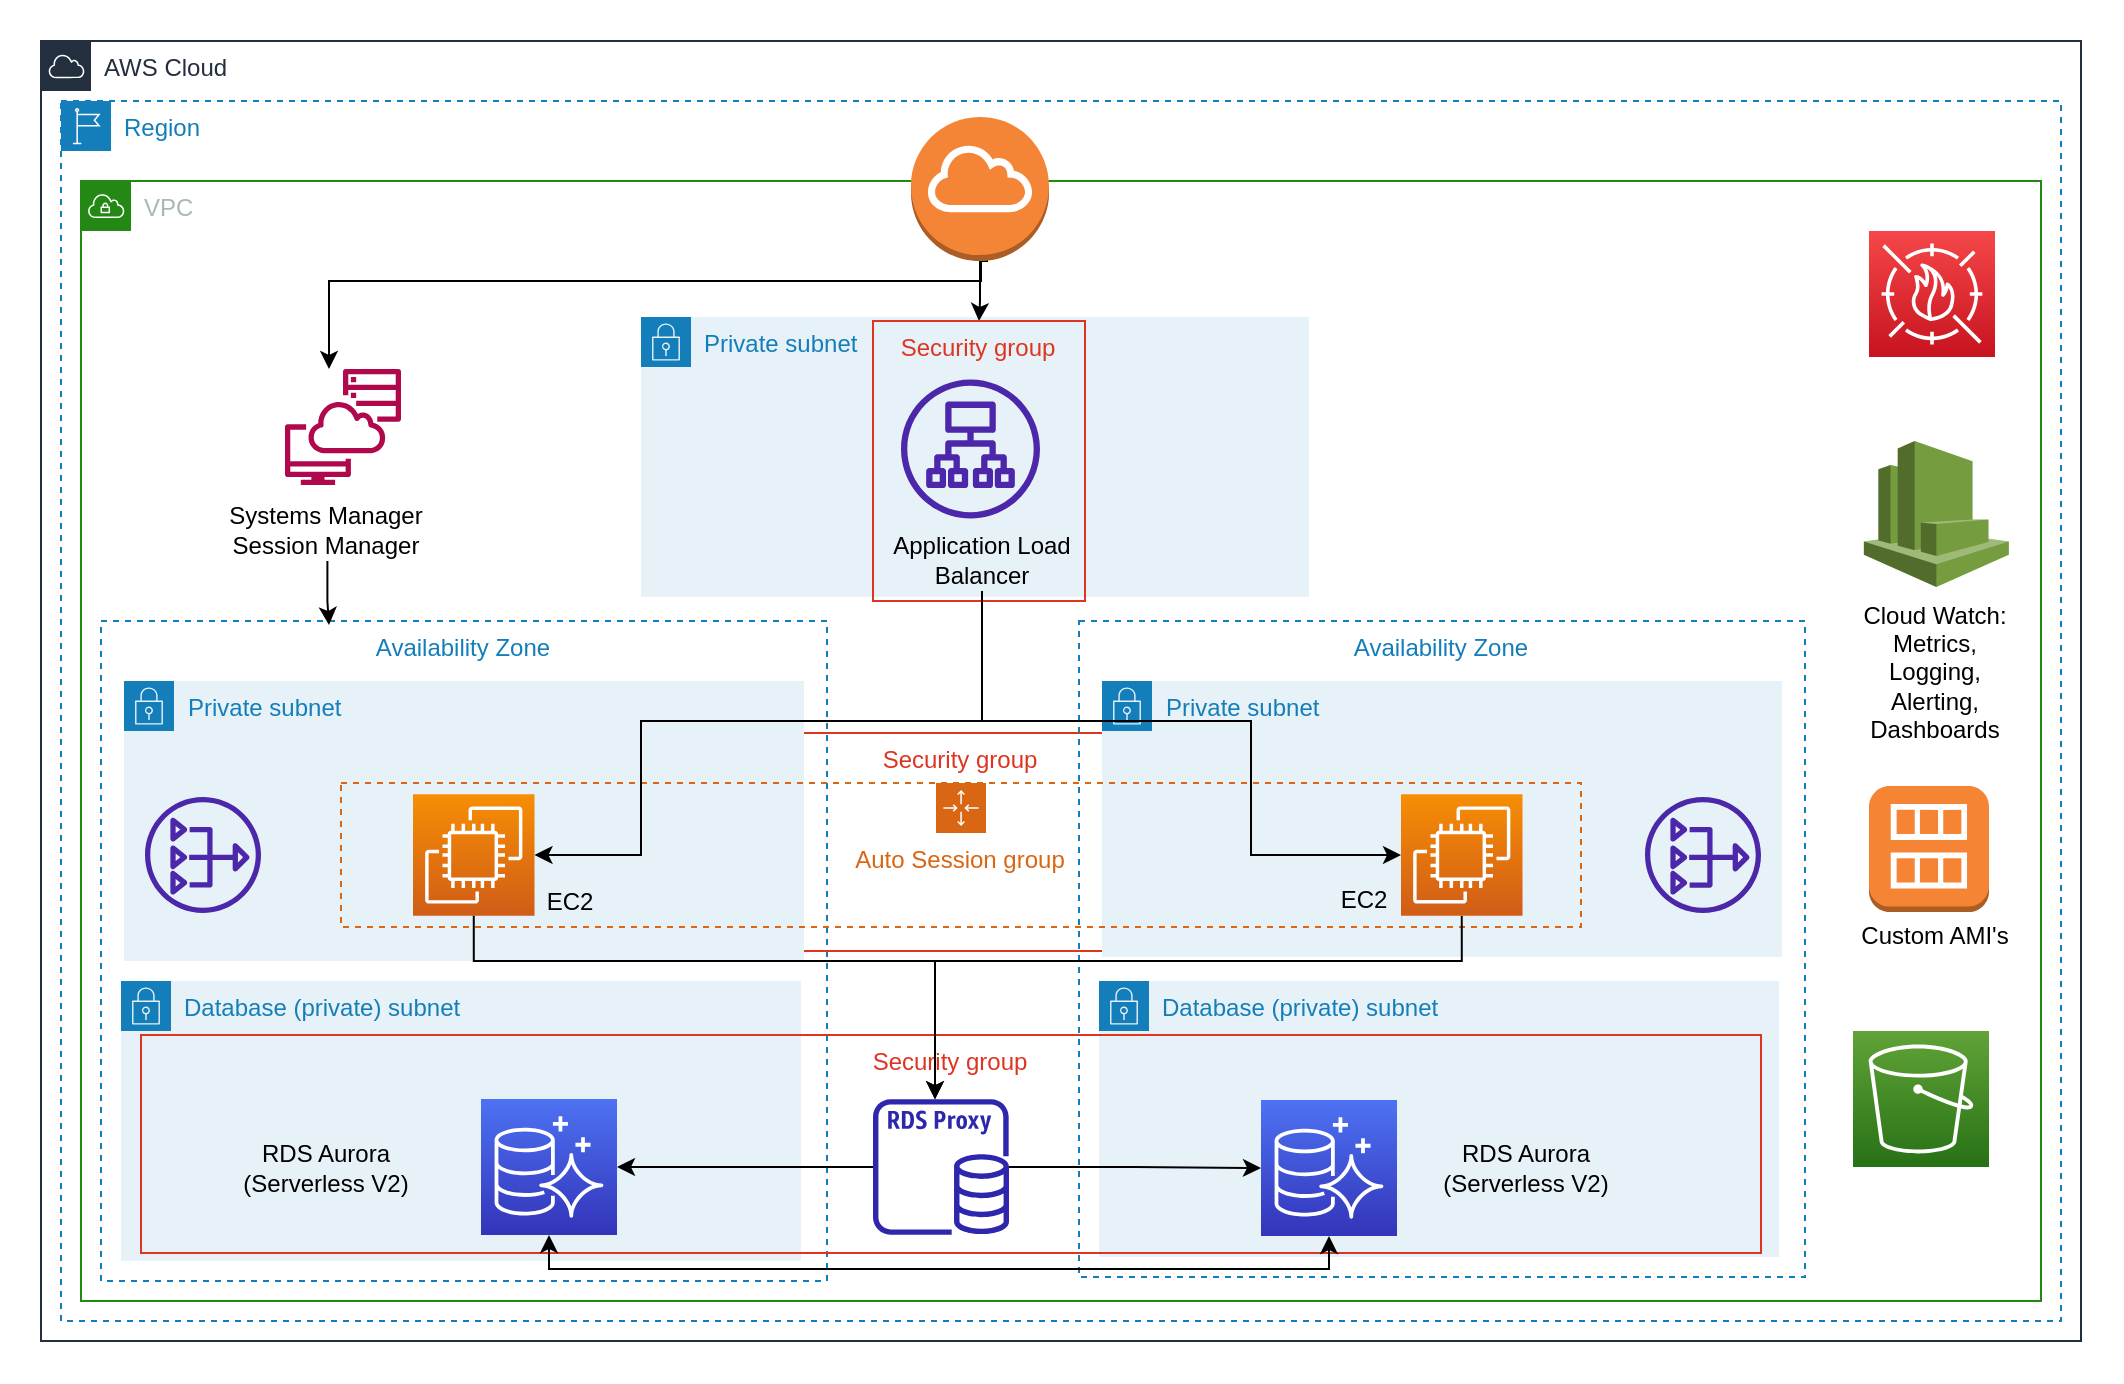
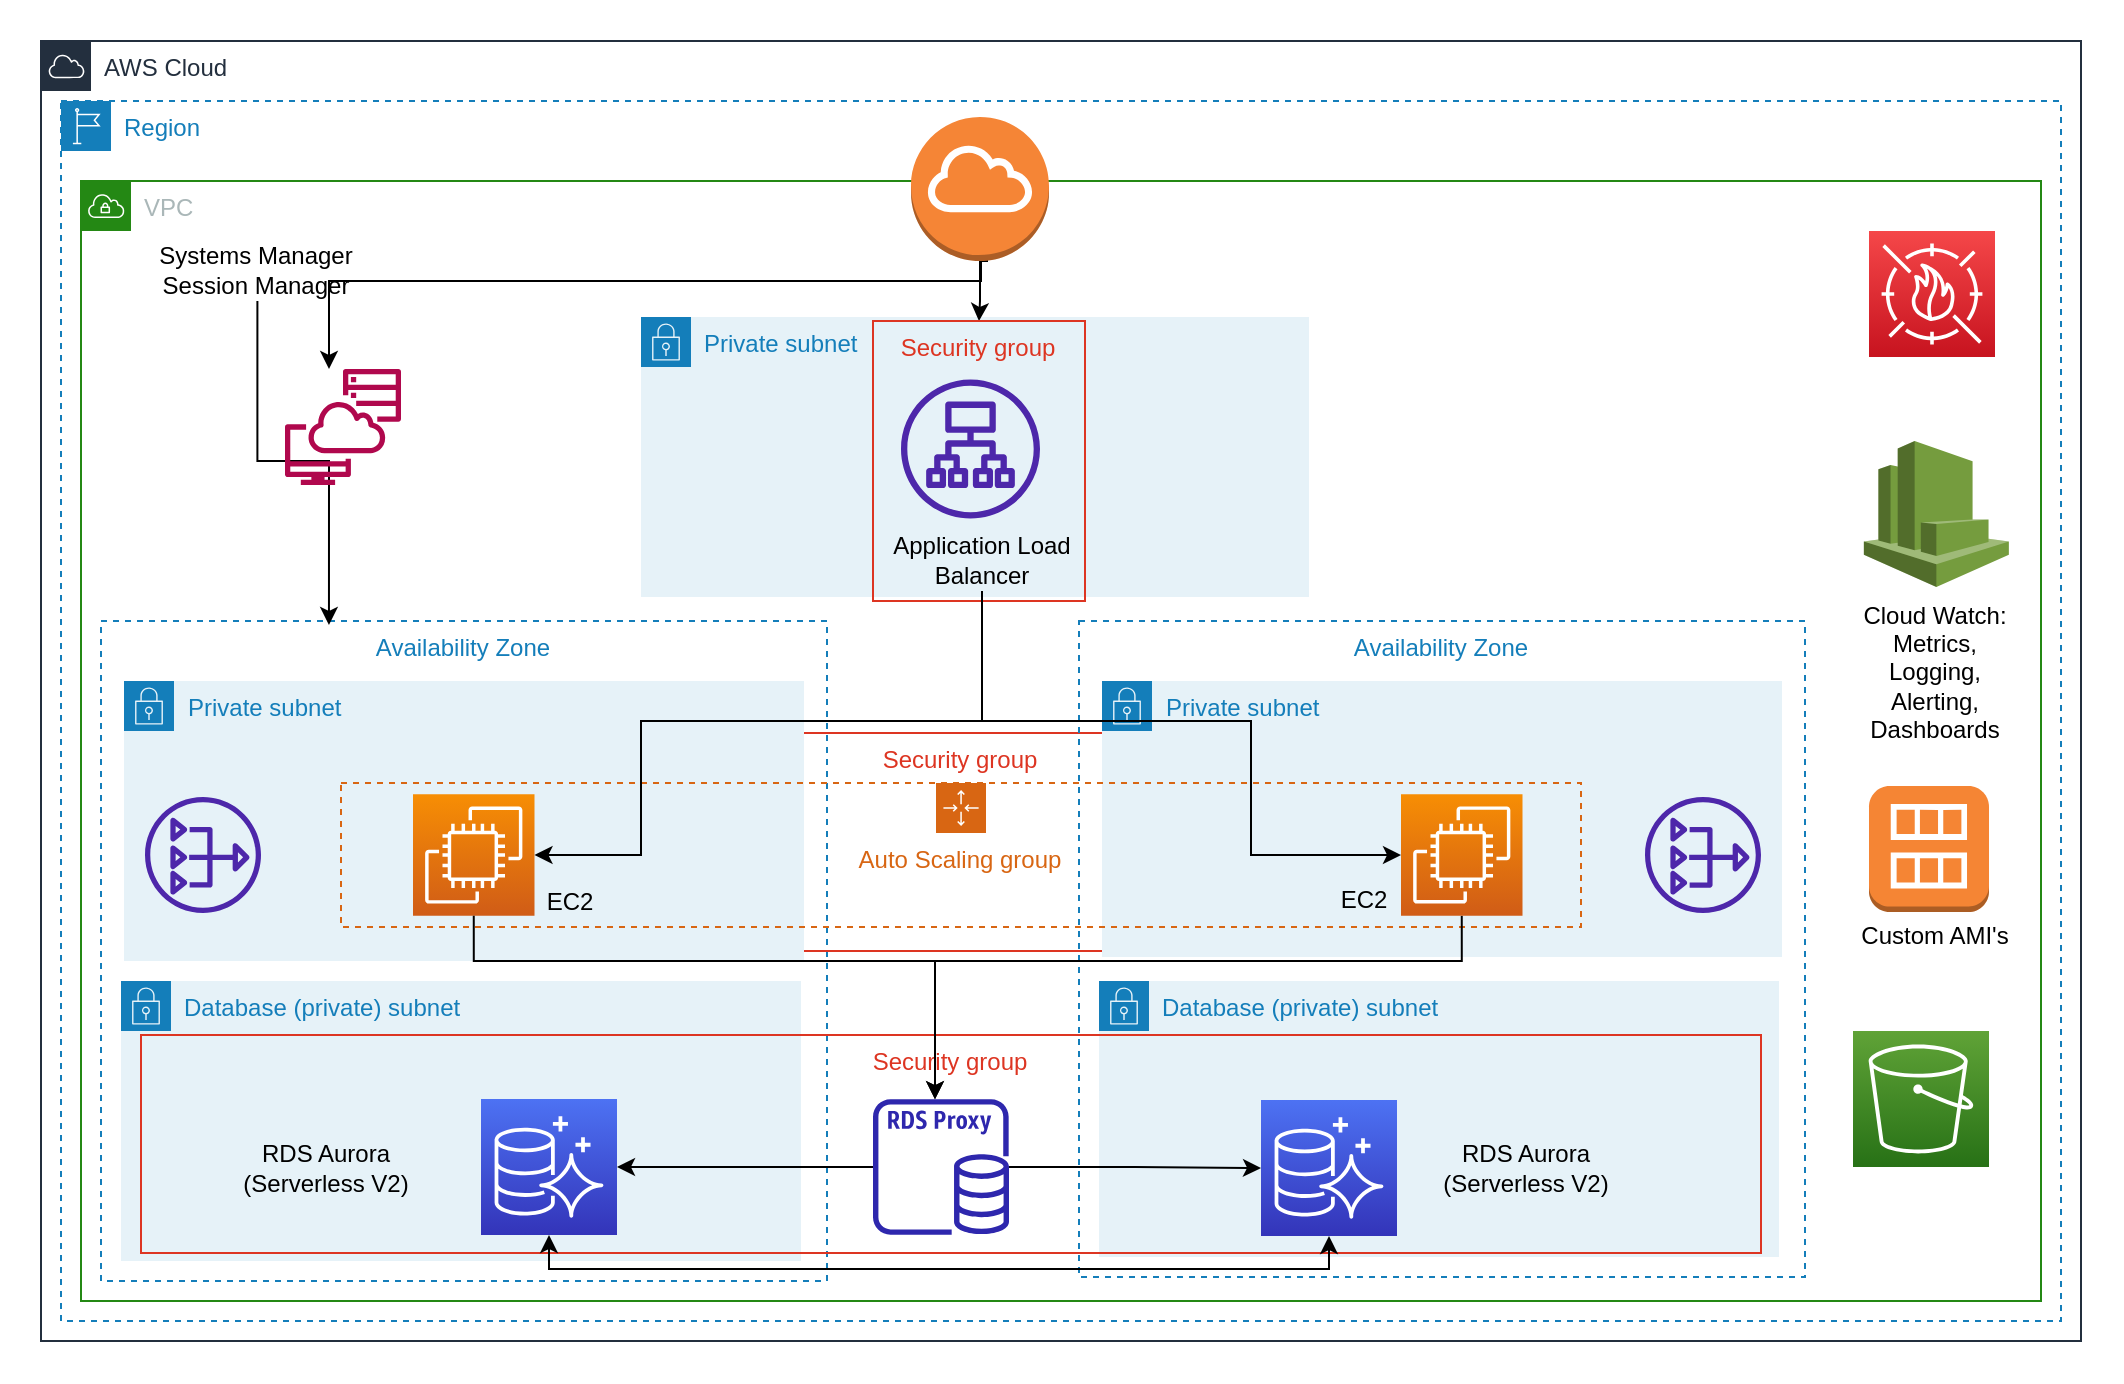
(327, 531) -> (257, 271)
(961, 861) -> (961, 861)
